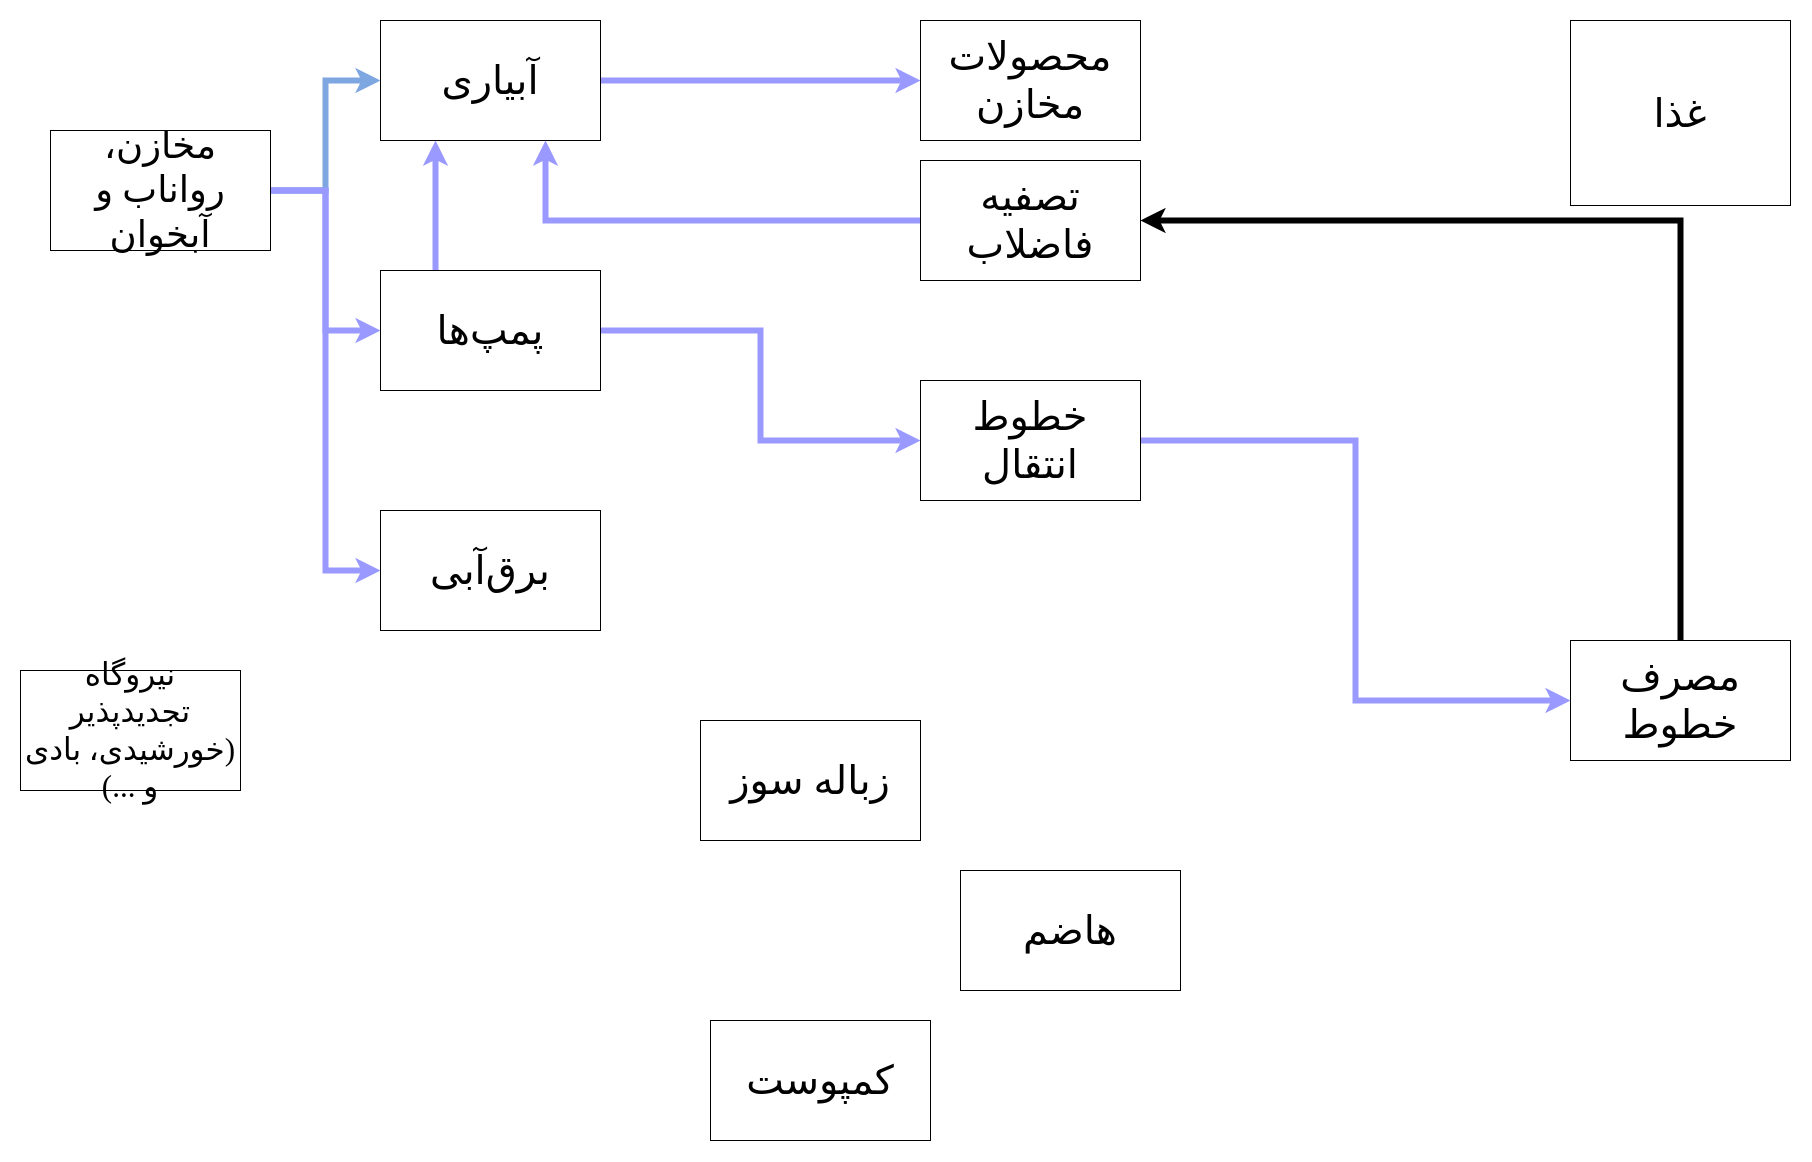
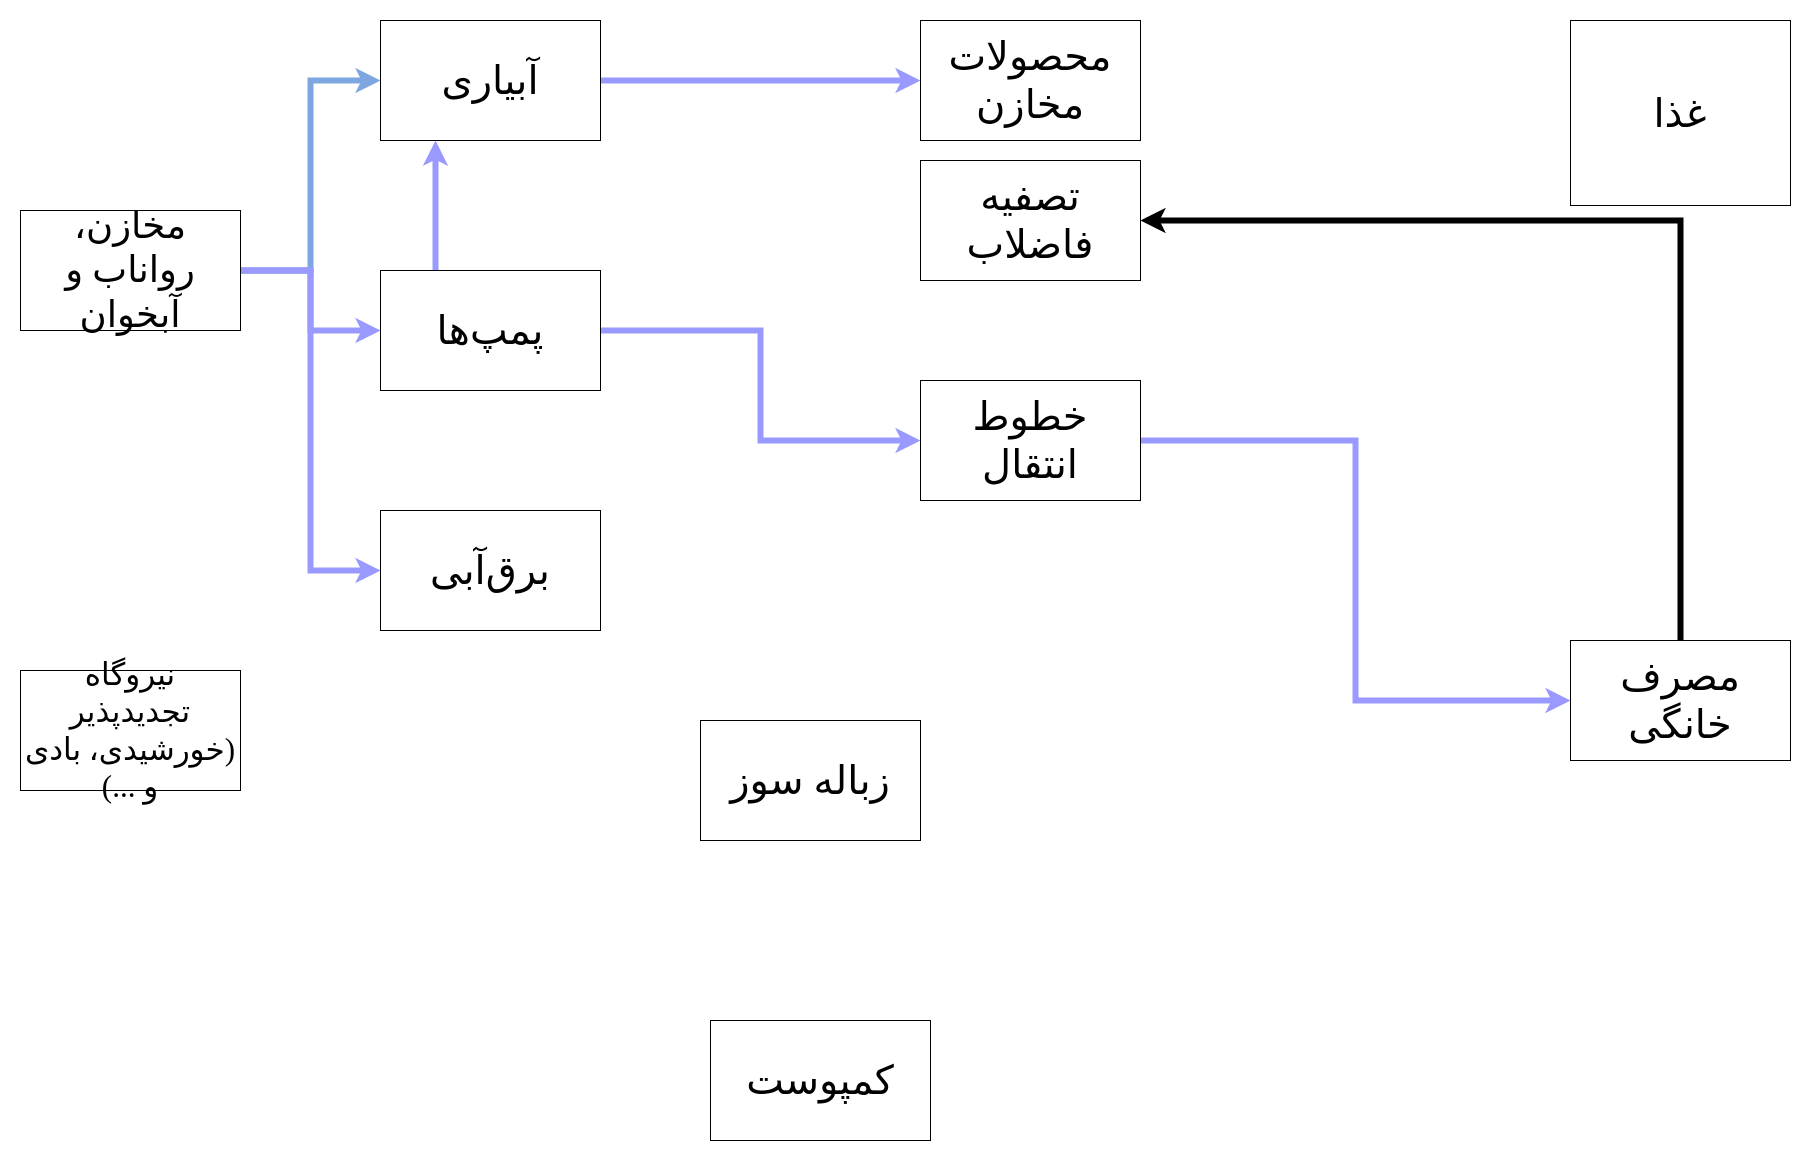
(161, 191) -> (131, 271)
(702, 221) -> none
(1681, 701) -> (1681, 701)
(1071, 931) -> none
